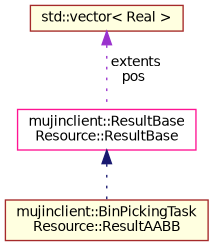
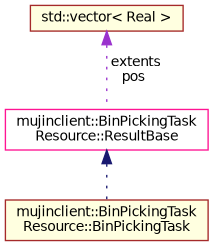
(107, 130) -> (107, 130)
(107, 220) -> (107, 220)
